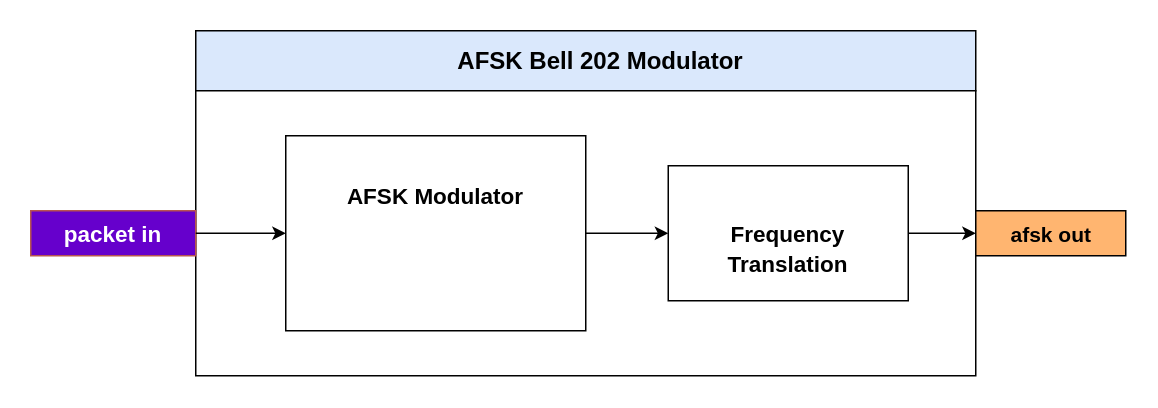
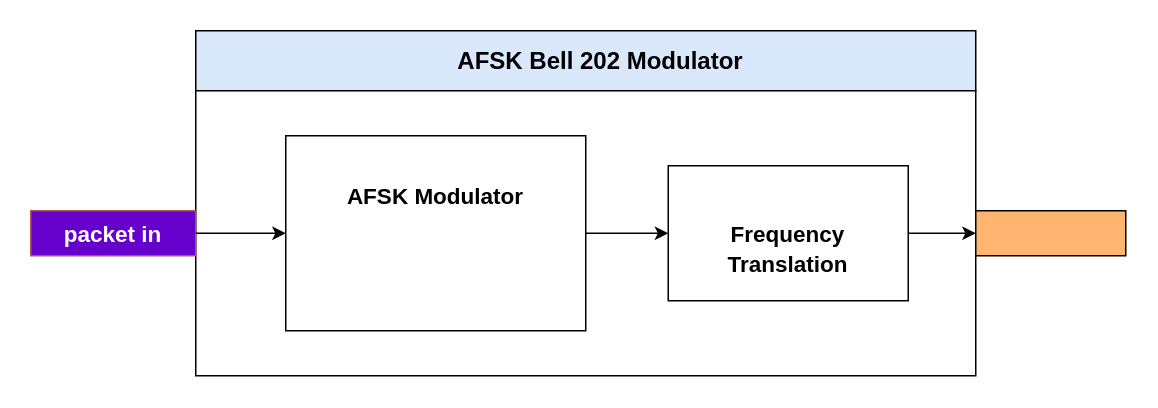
(1051, 233) -> none
